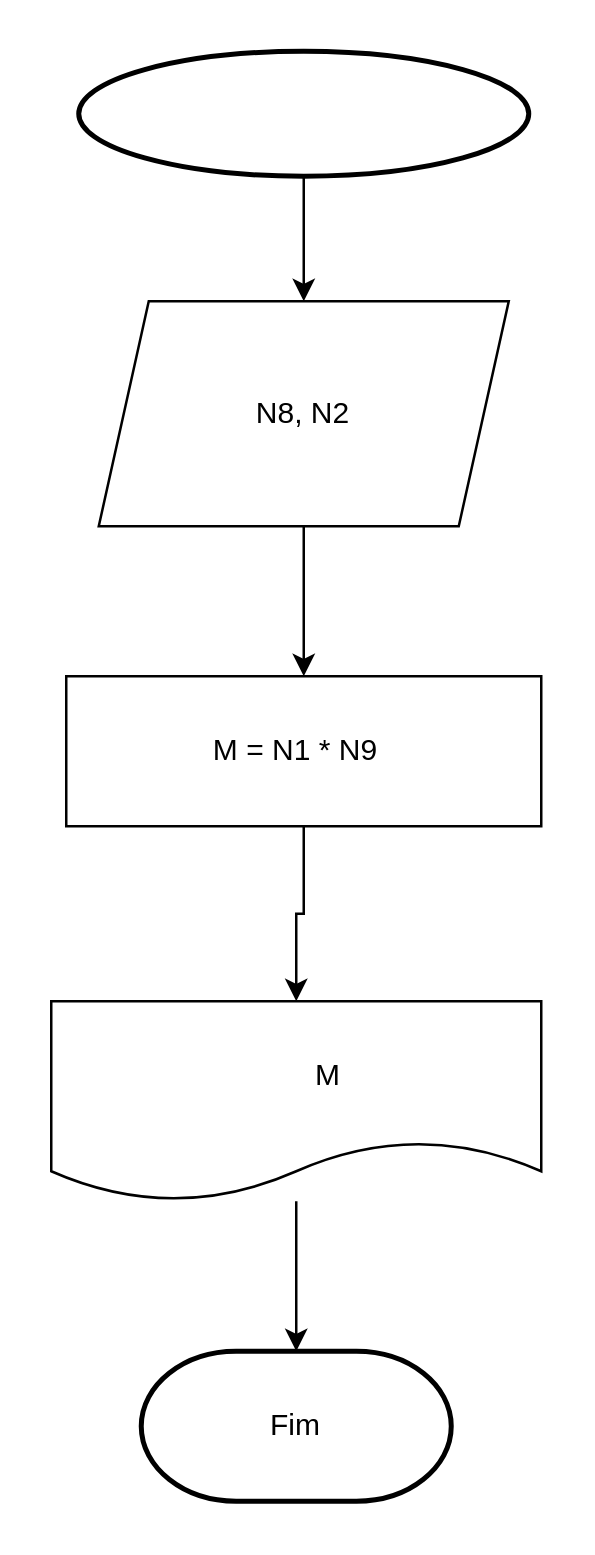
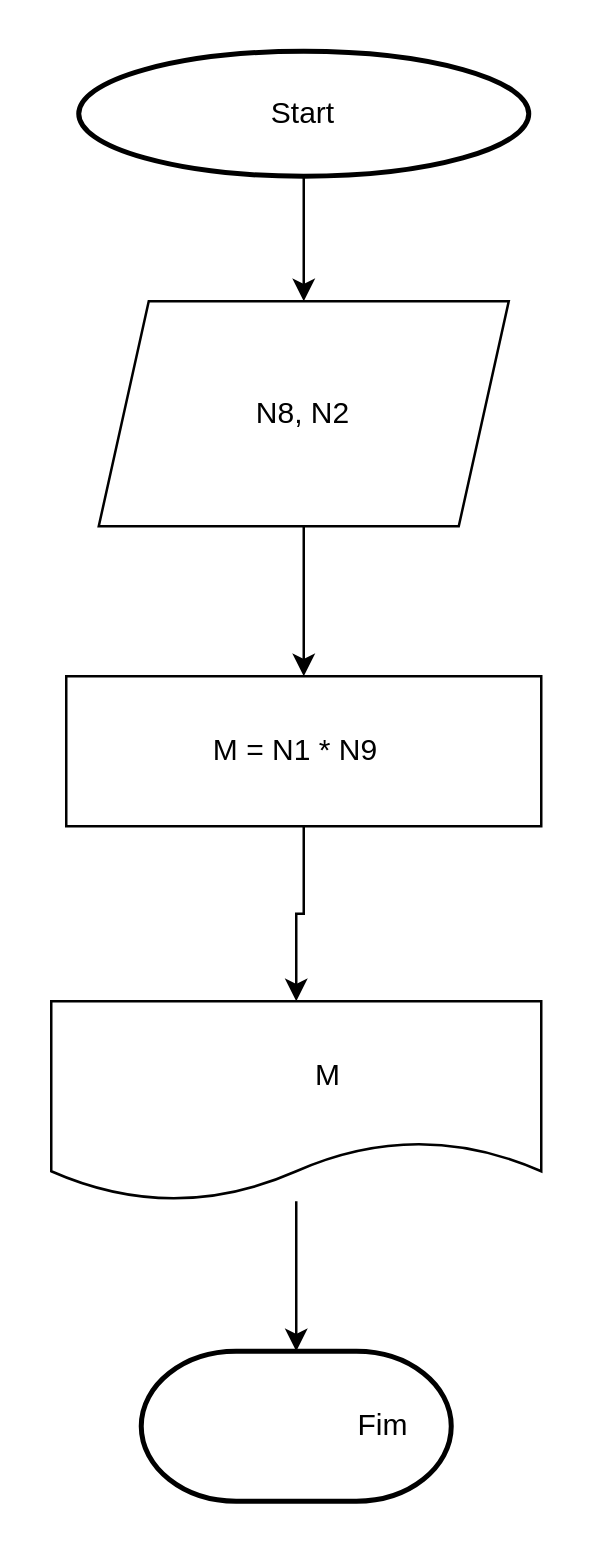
none -> (304, 114)
(296, 1426) -> (384, 1426)
